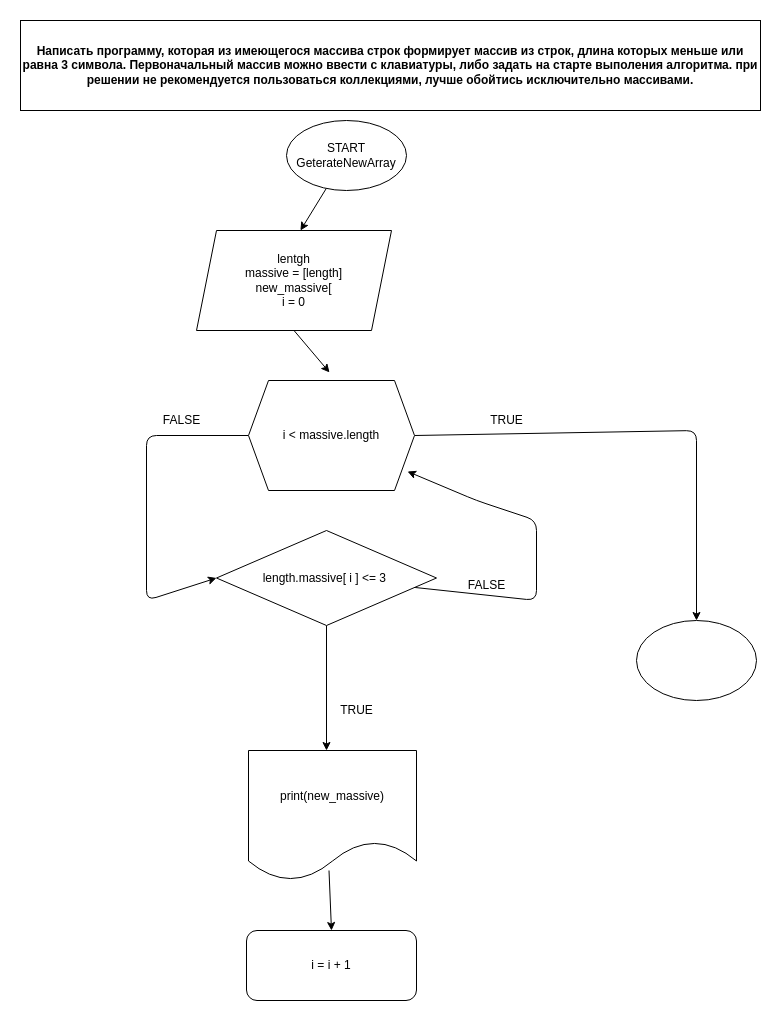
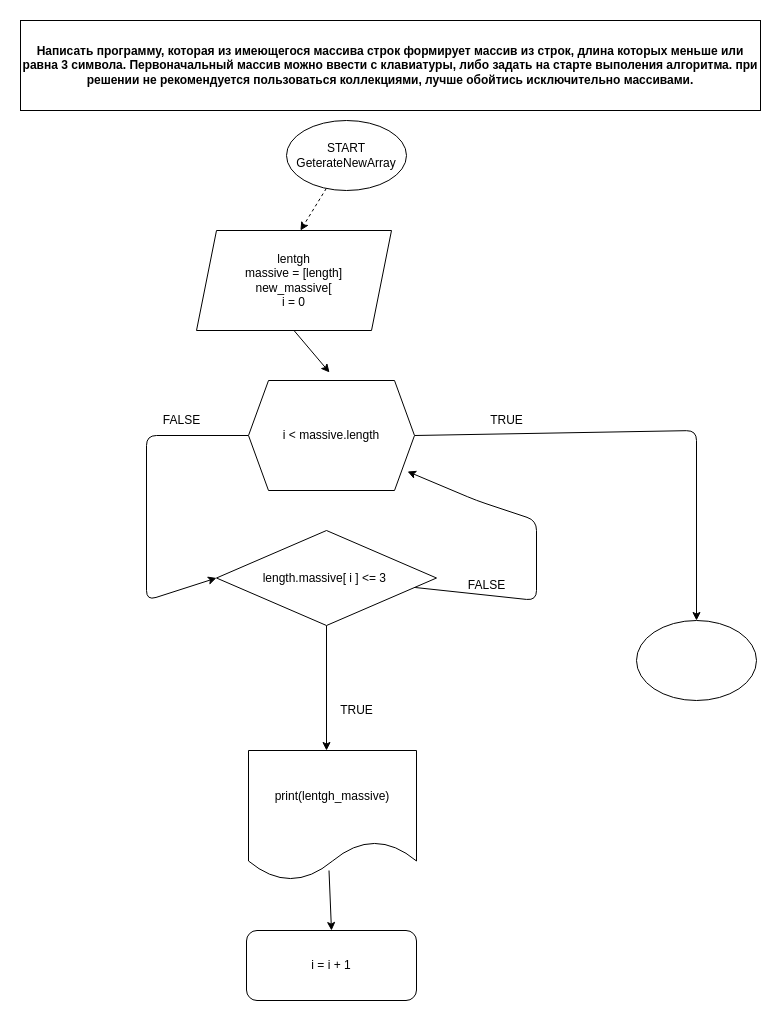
(315, 207) -> (315, 207)
(333, 797) -> (333, 797)
